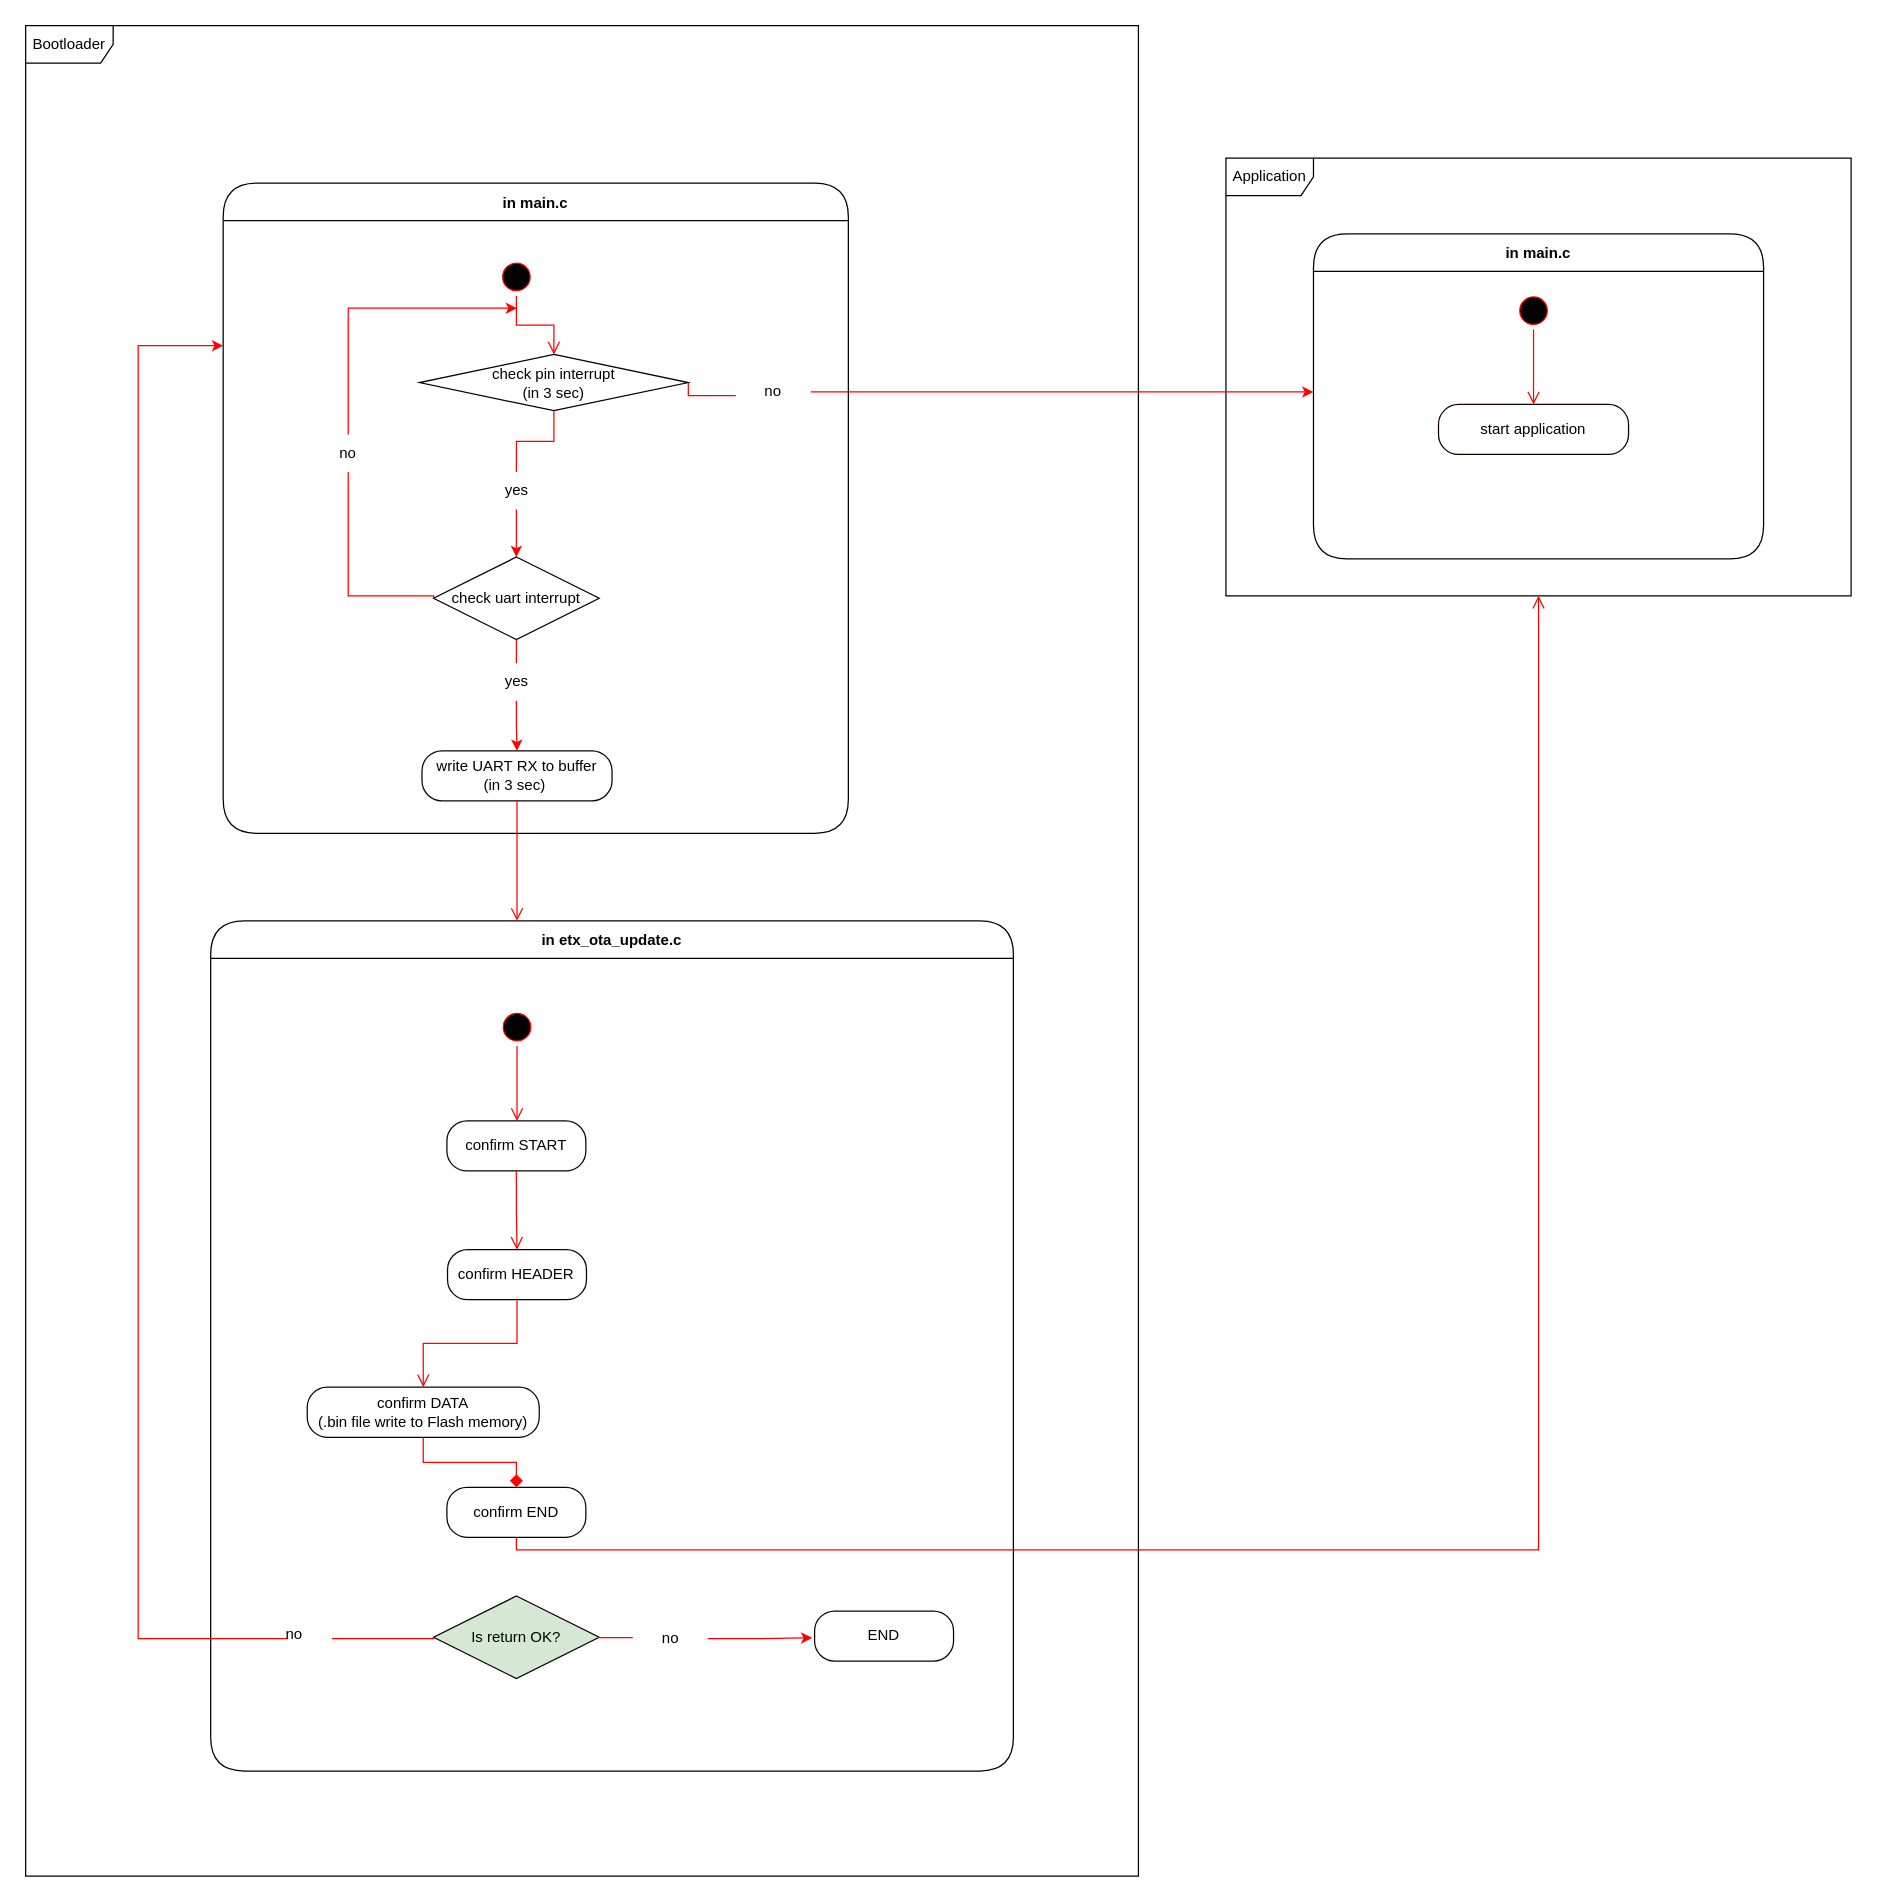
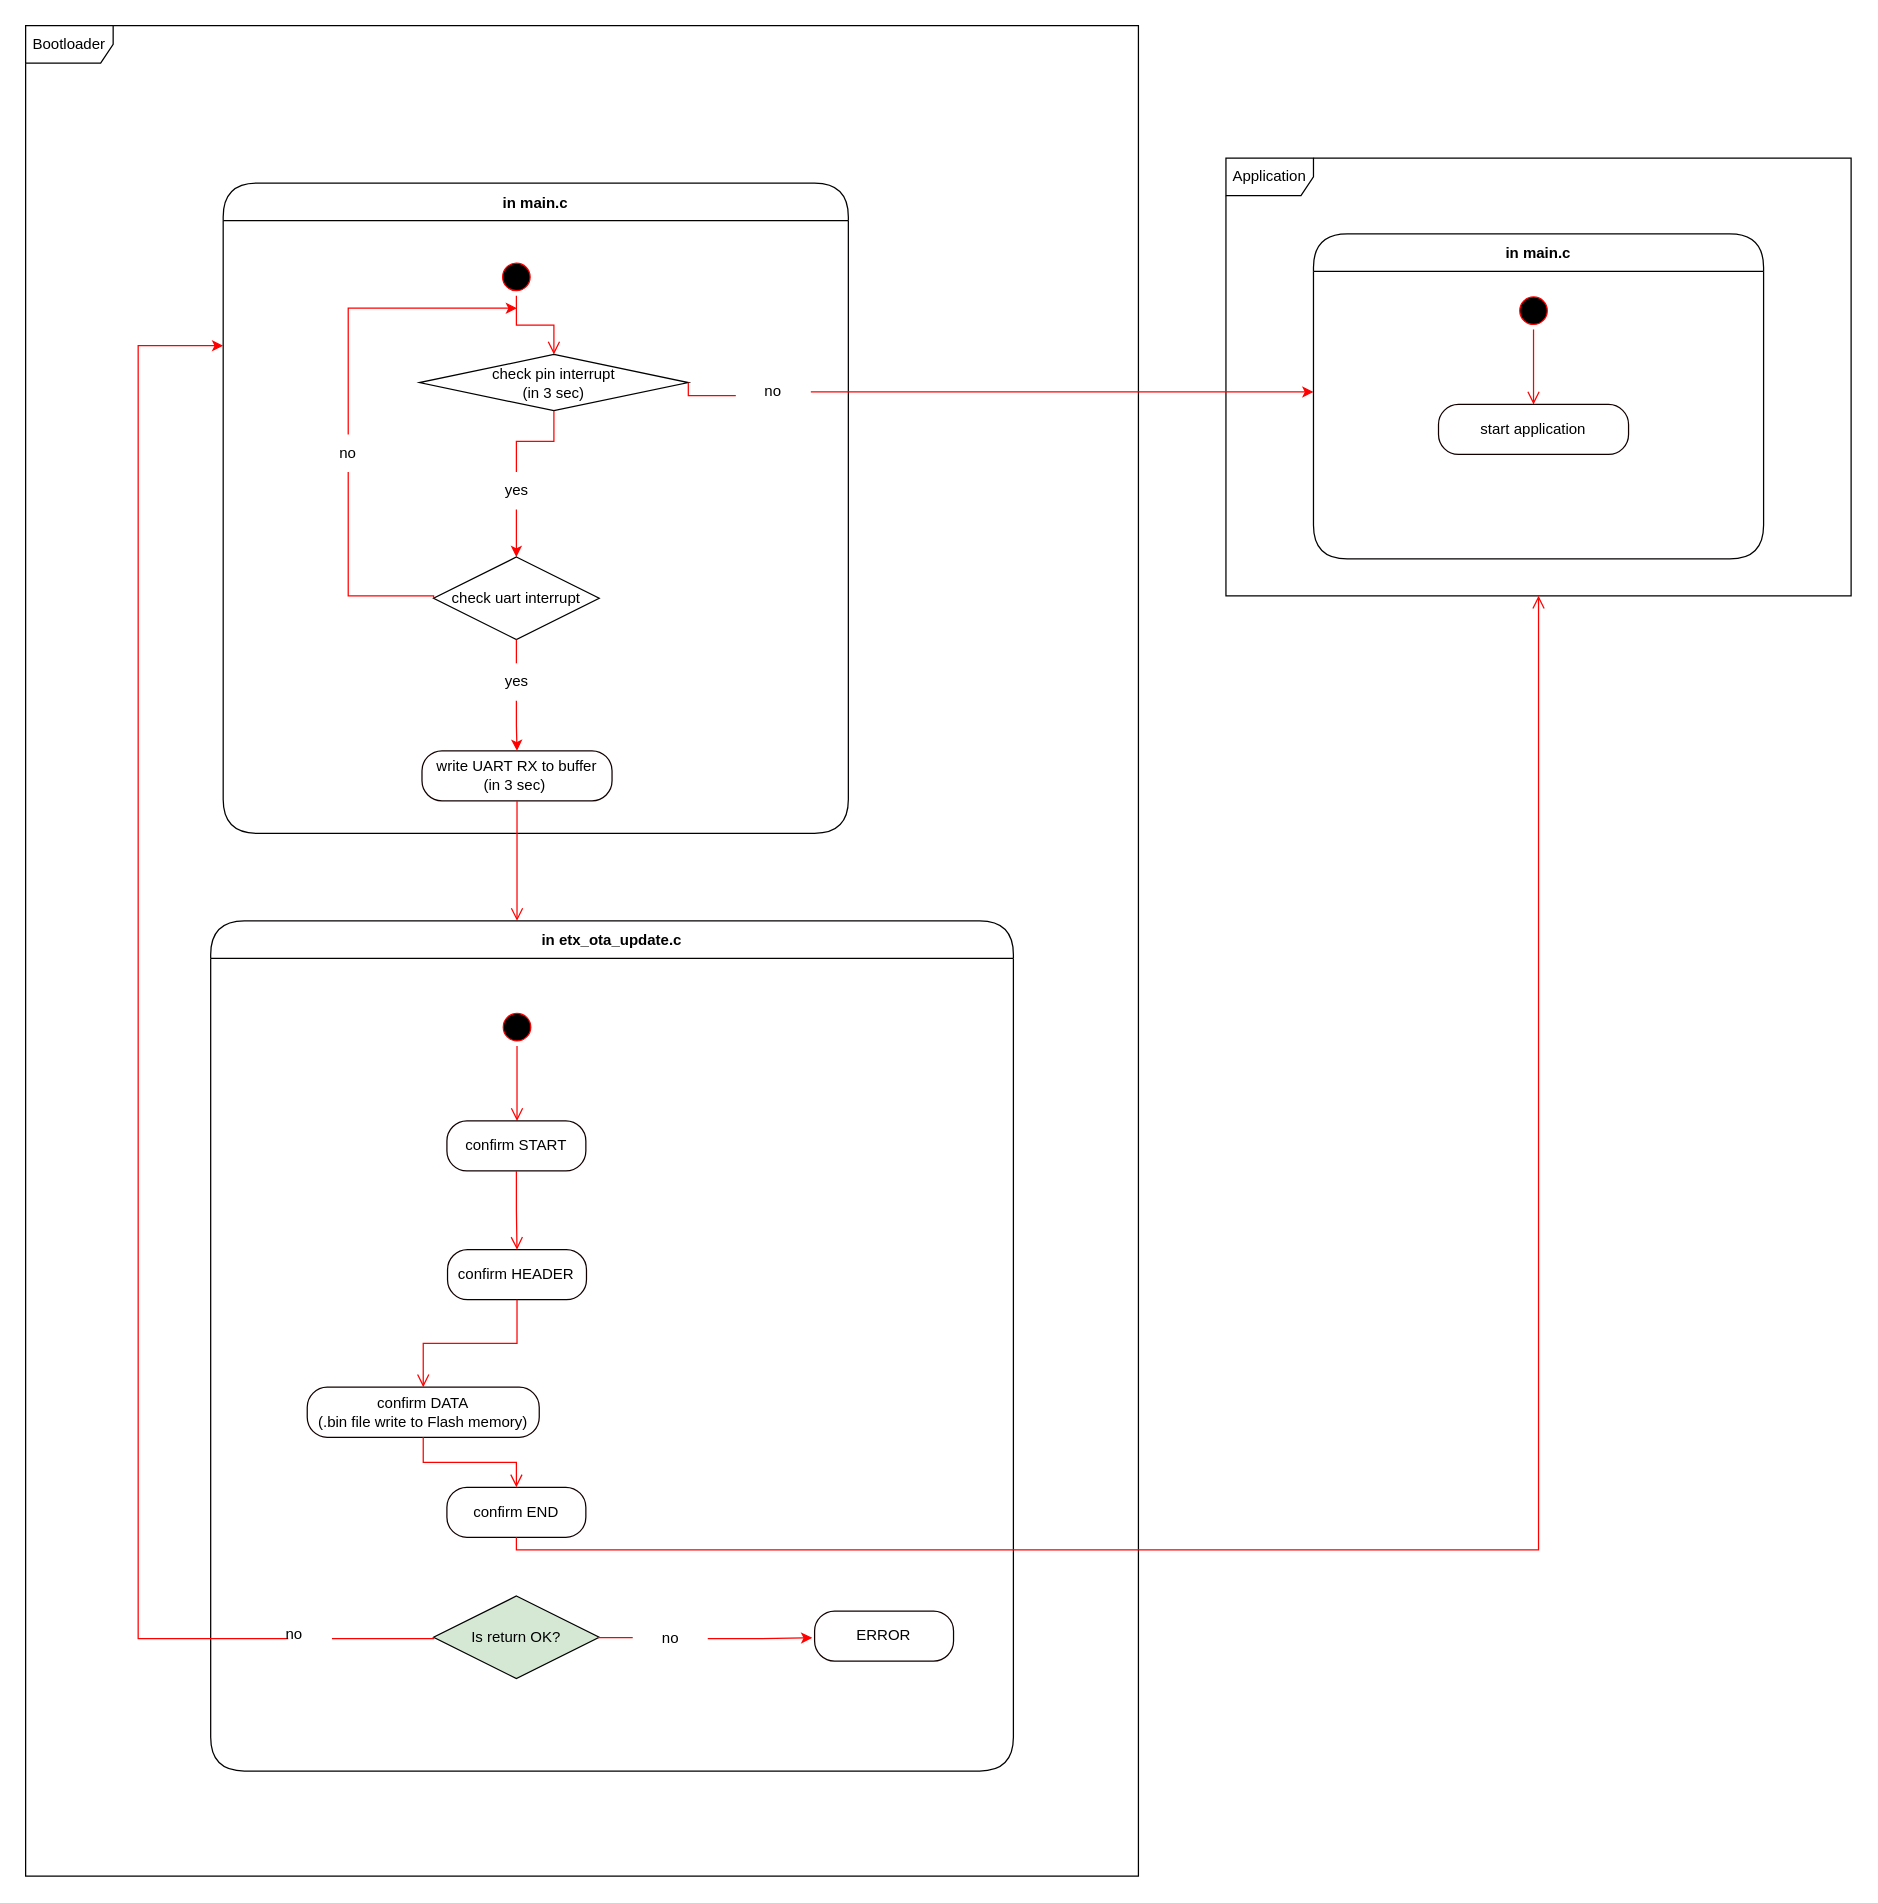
(516, 1474) -> (516, 1478)
(884, 1636) -> (884, 1636)
